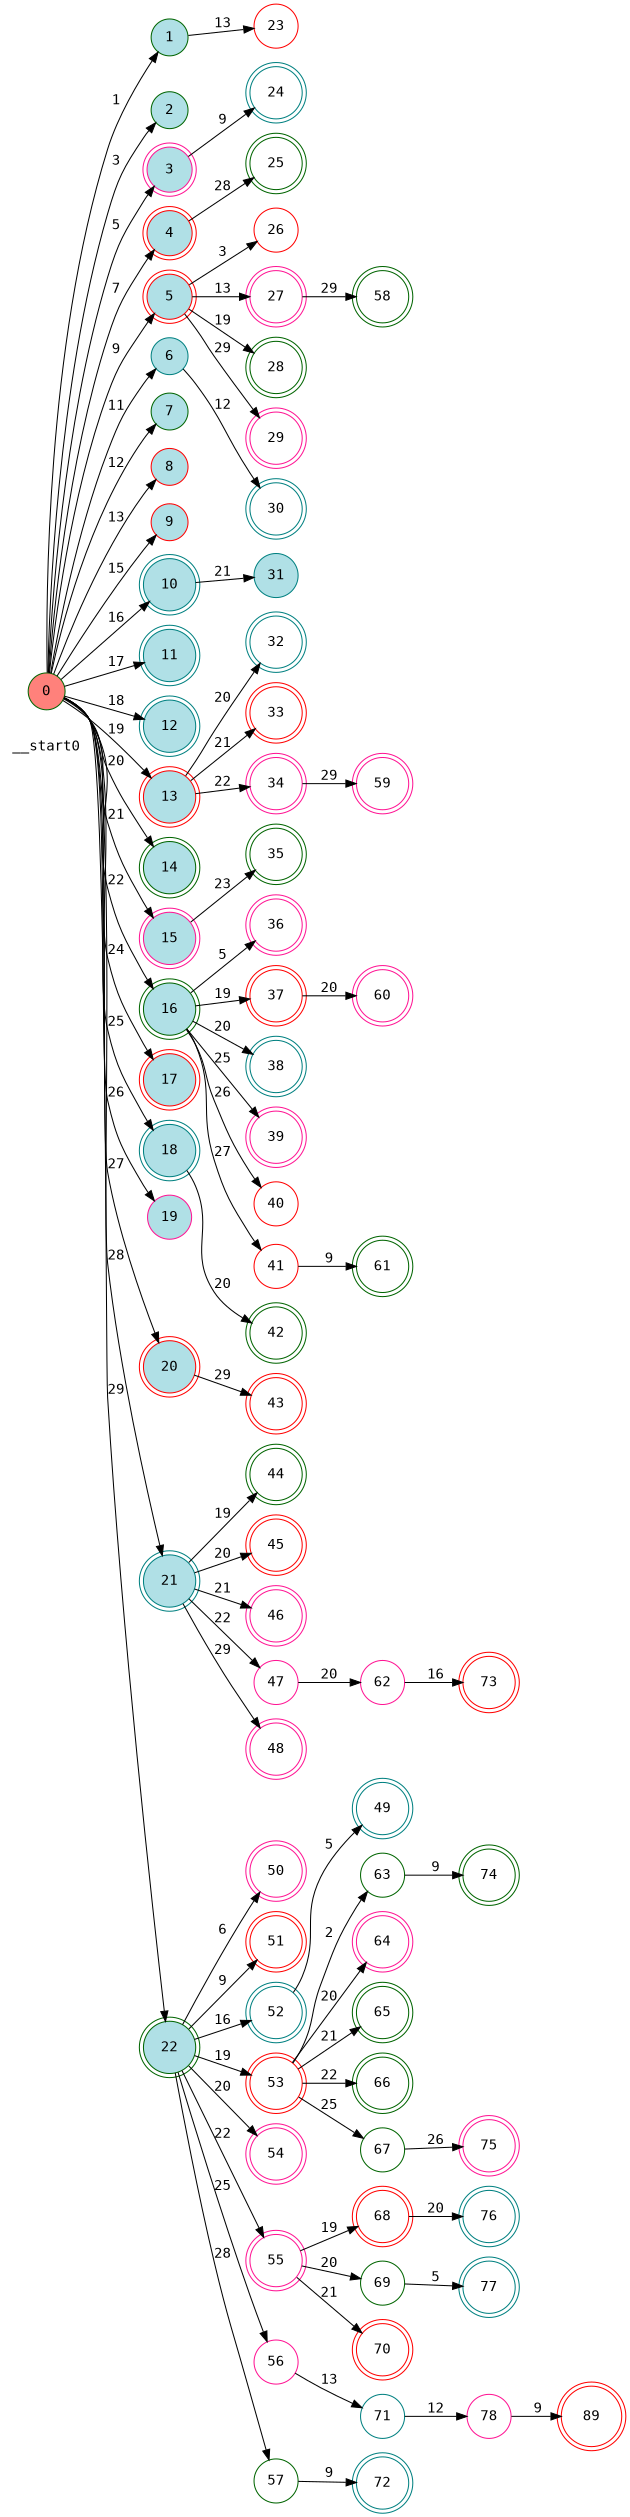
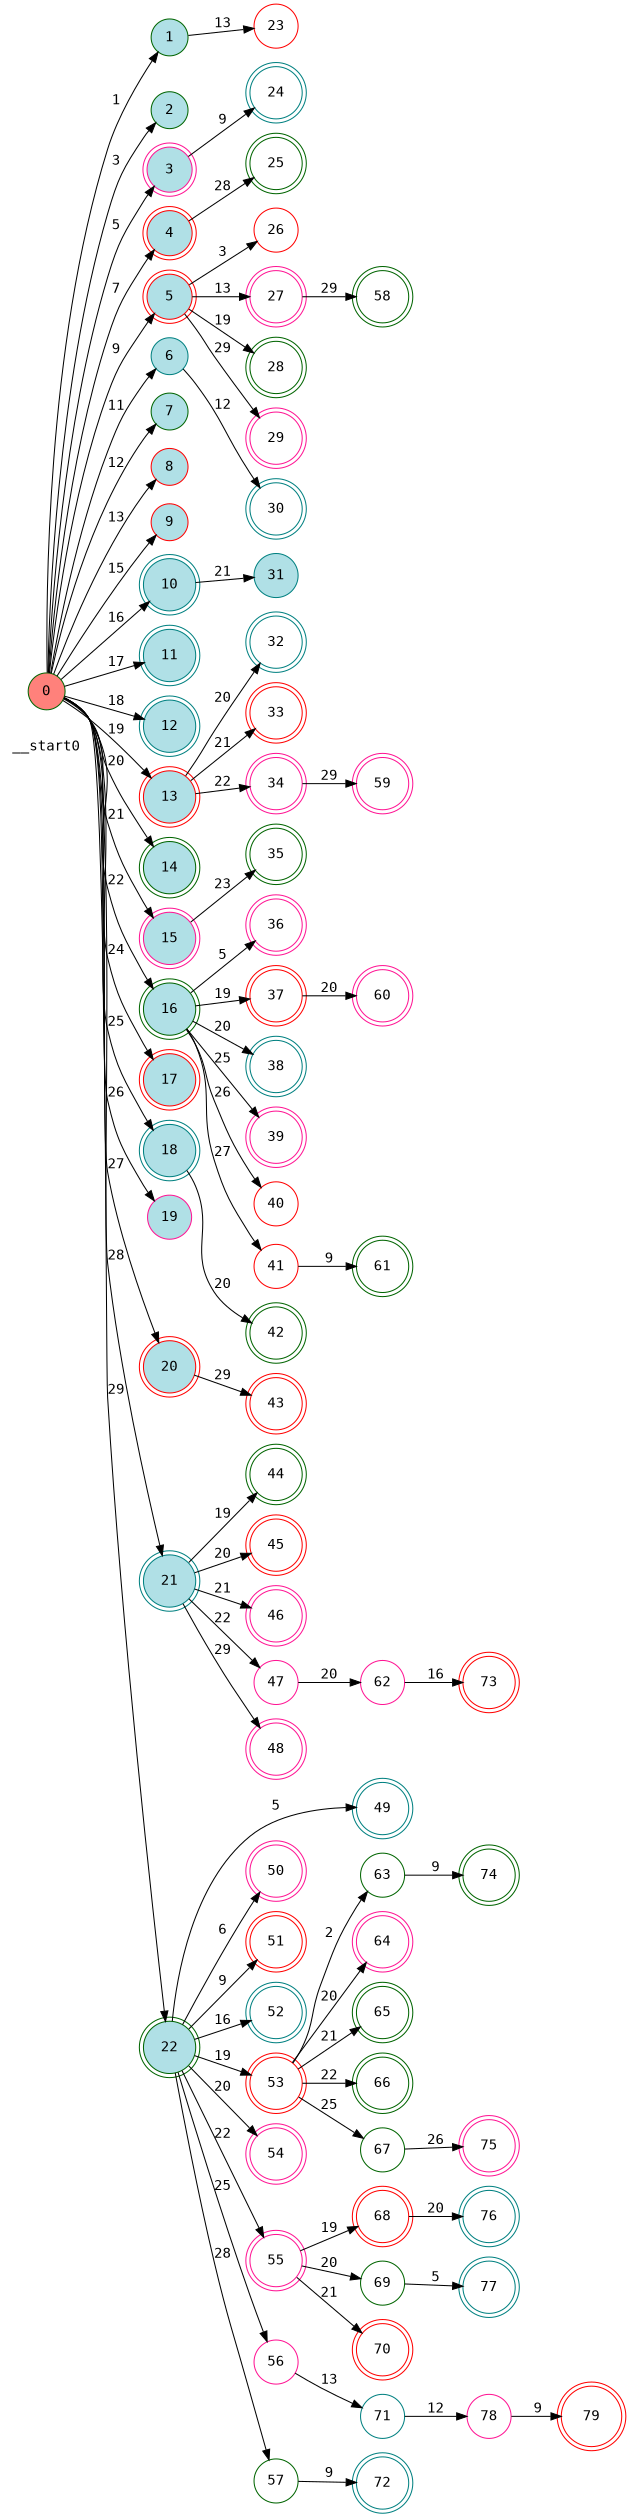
(311, 1908) -> (216, 1875)
(592, 2416) -> (592, 2416)
